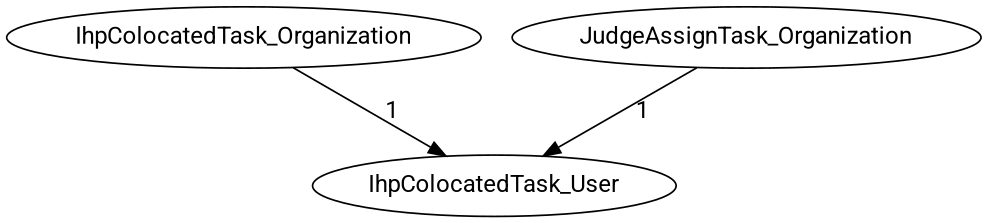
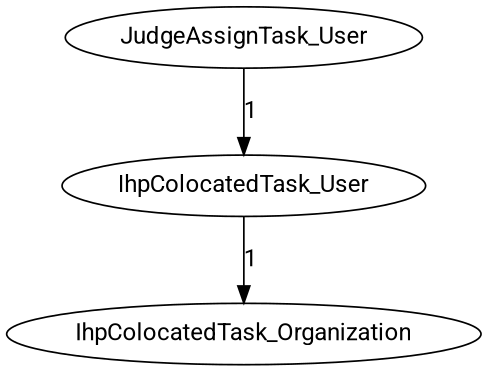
(747, 37) -> (244, 37)
(362, 108) -> (244, 251)
